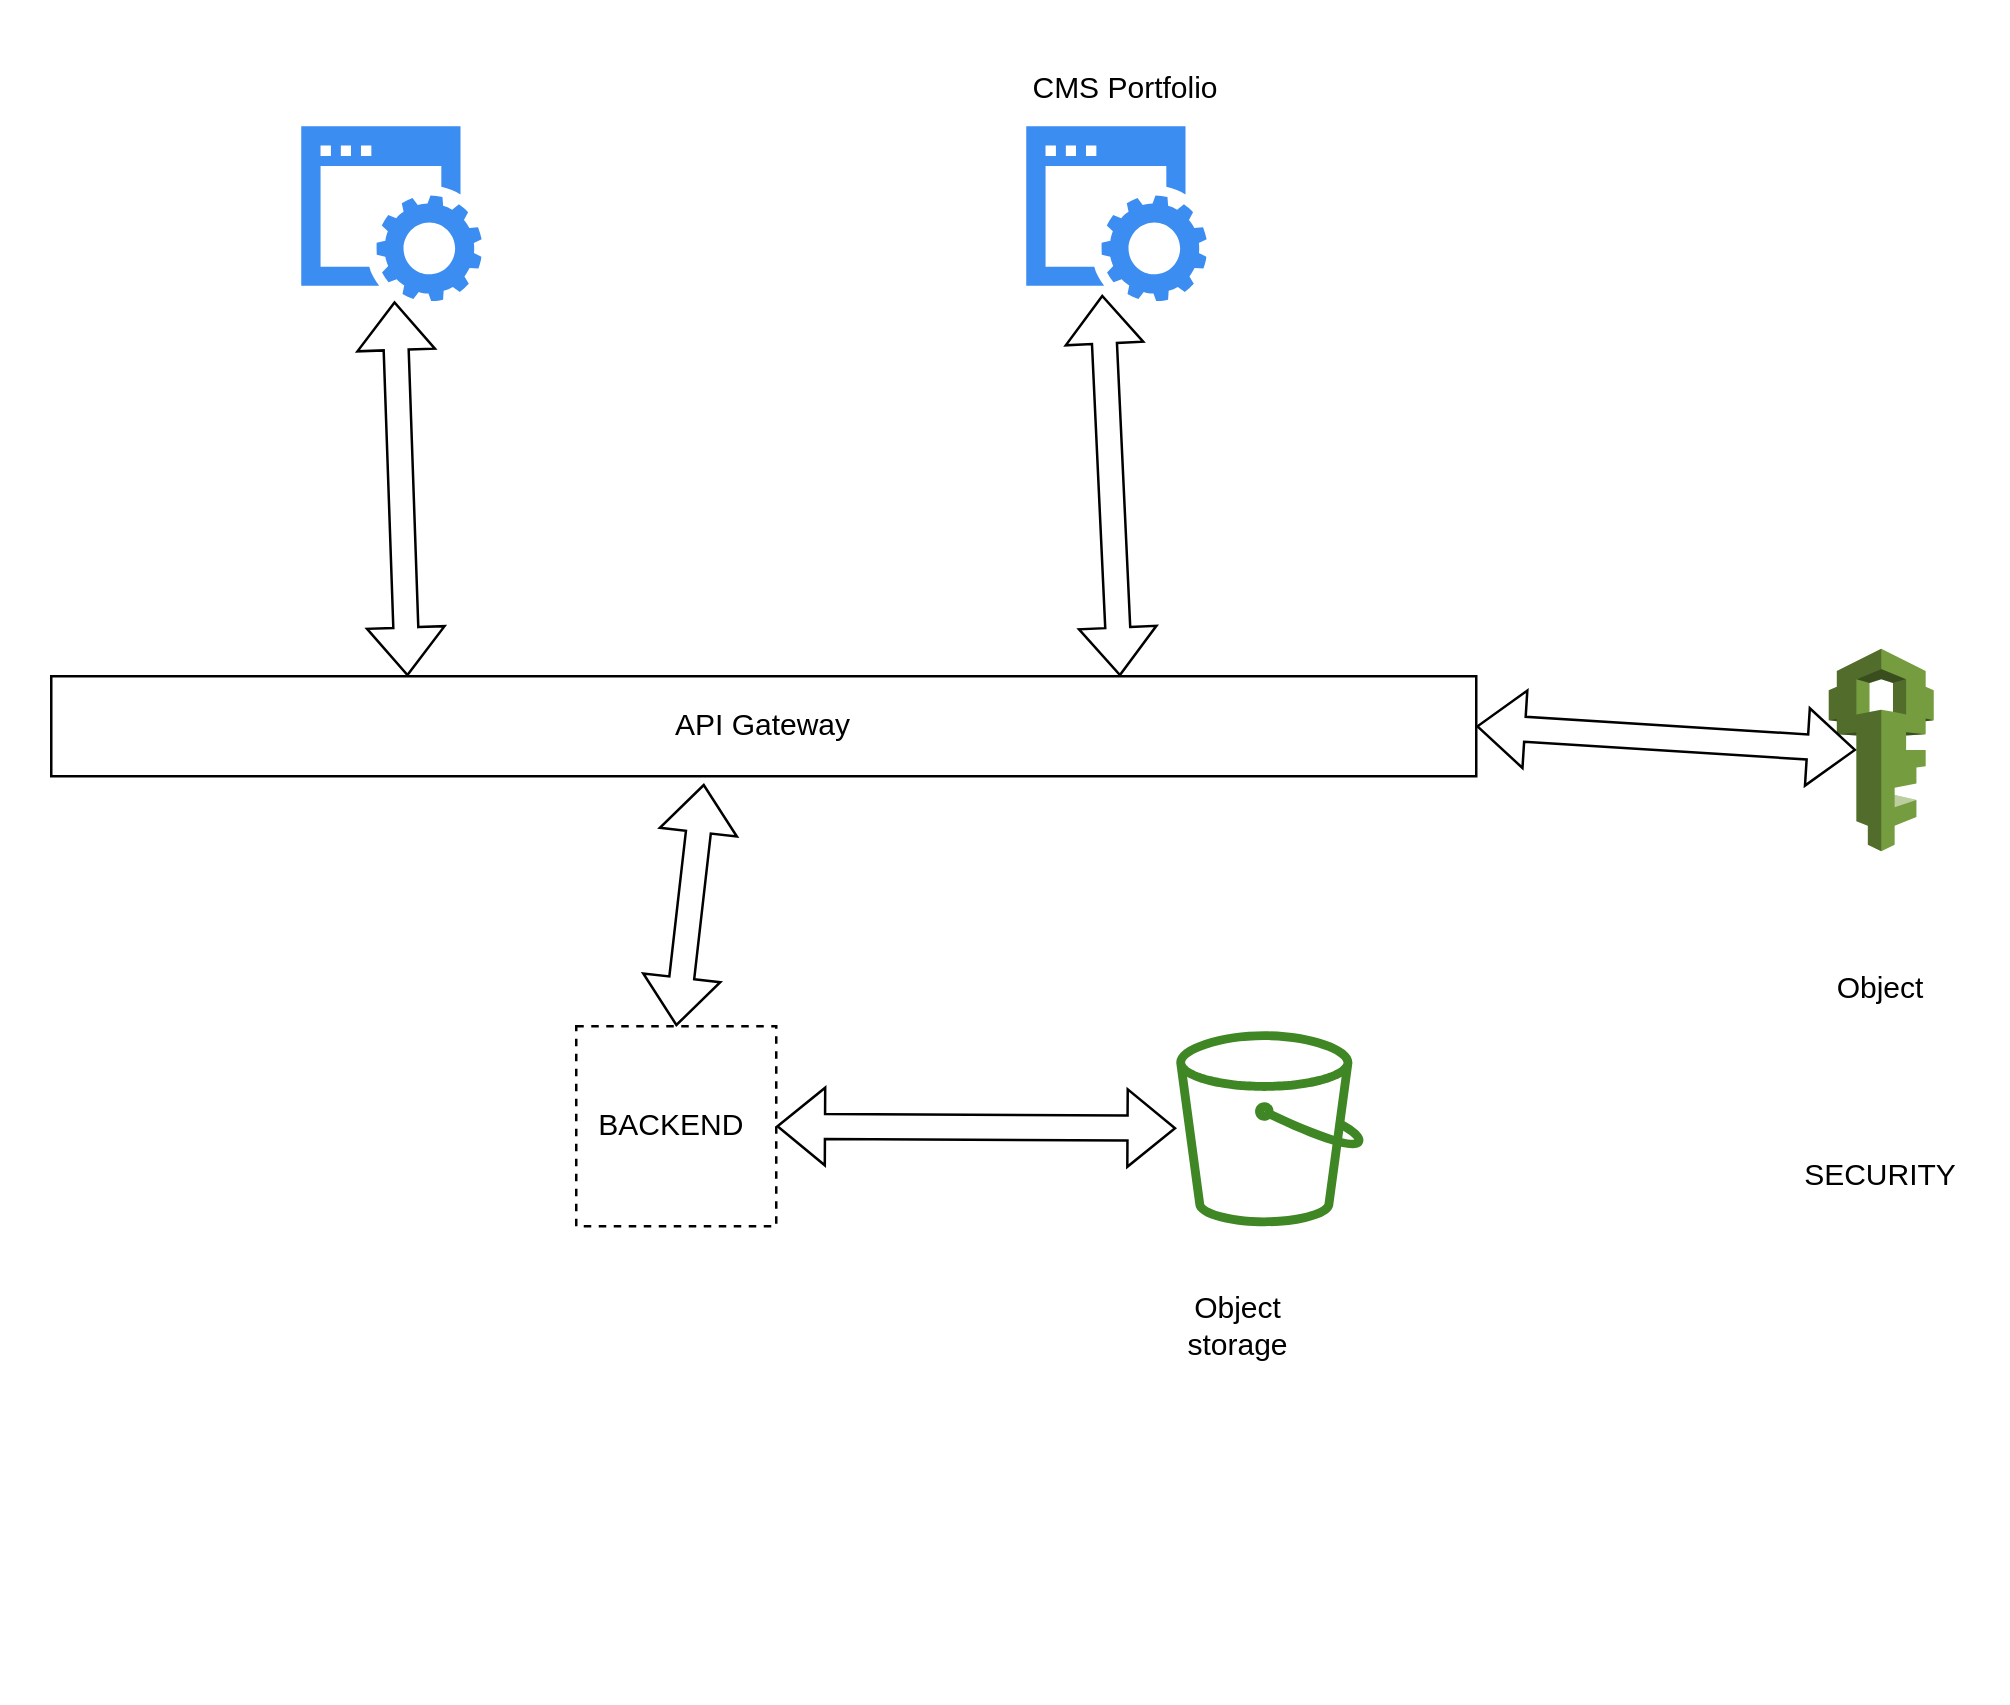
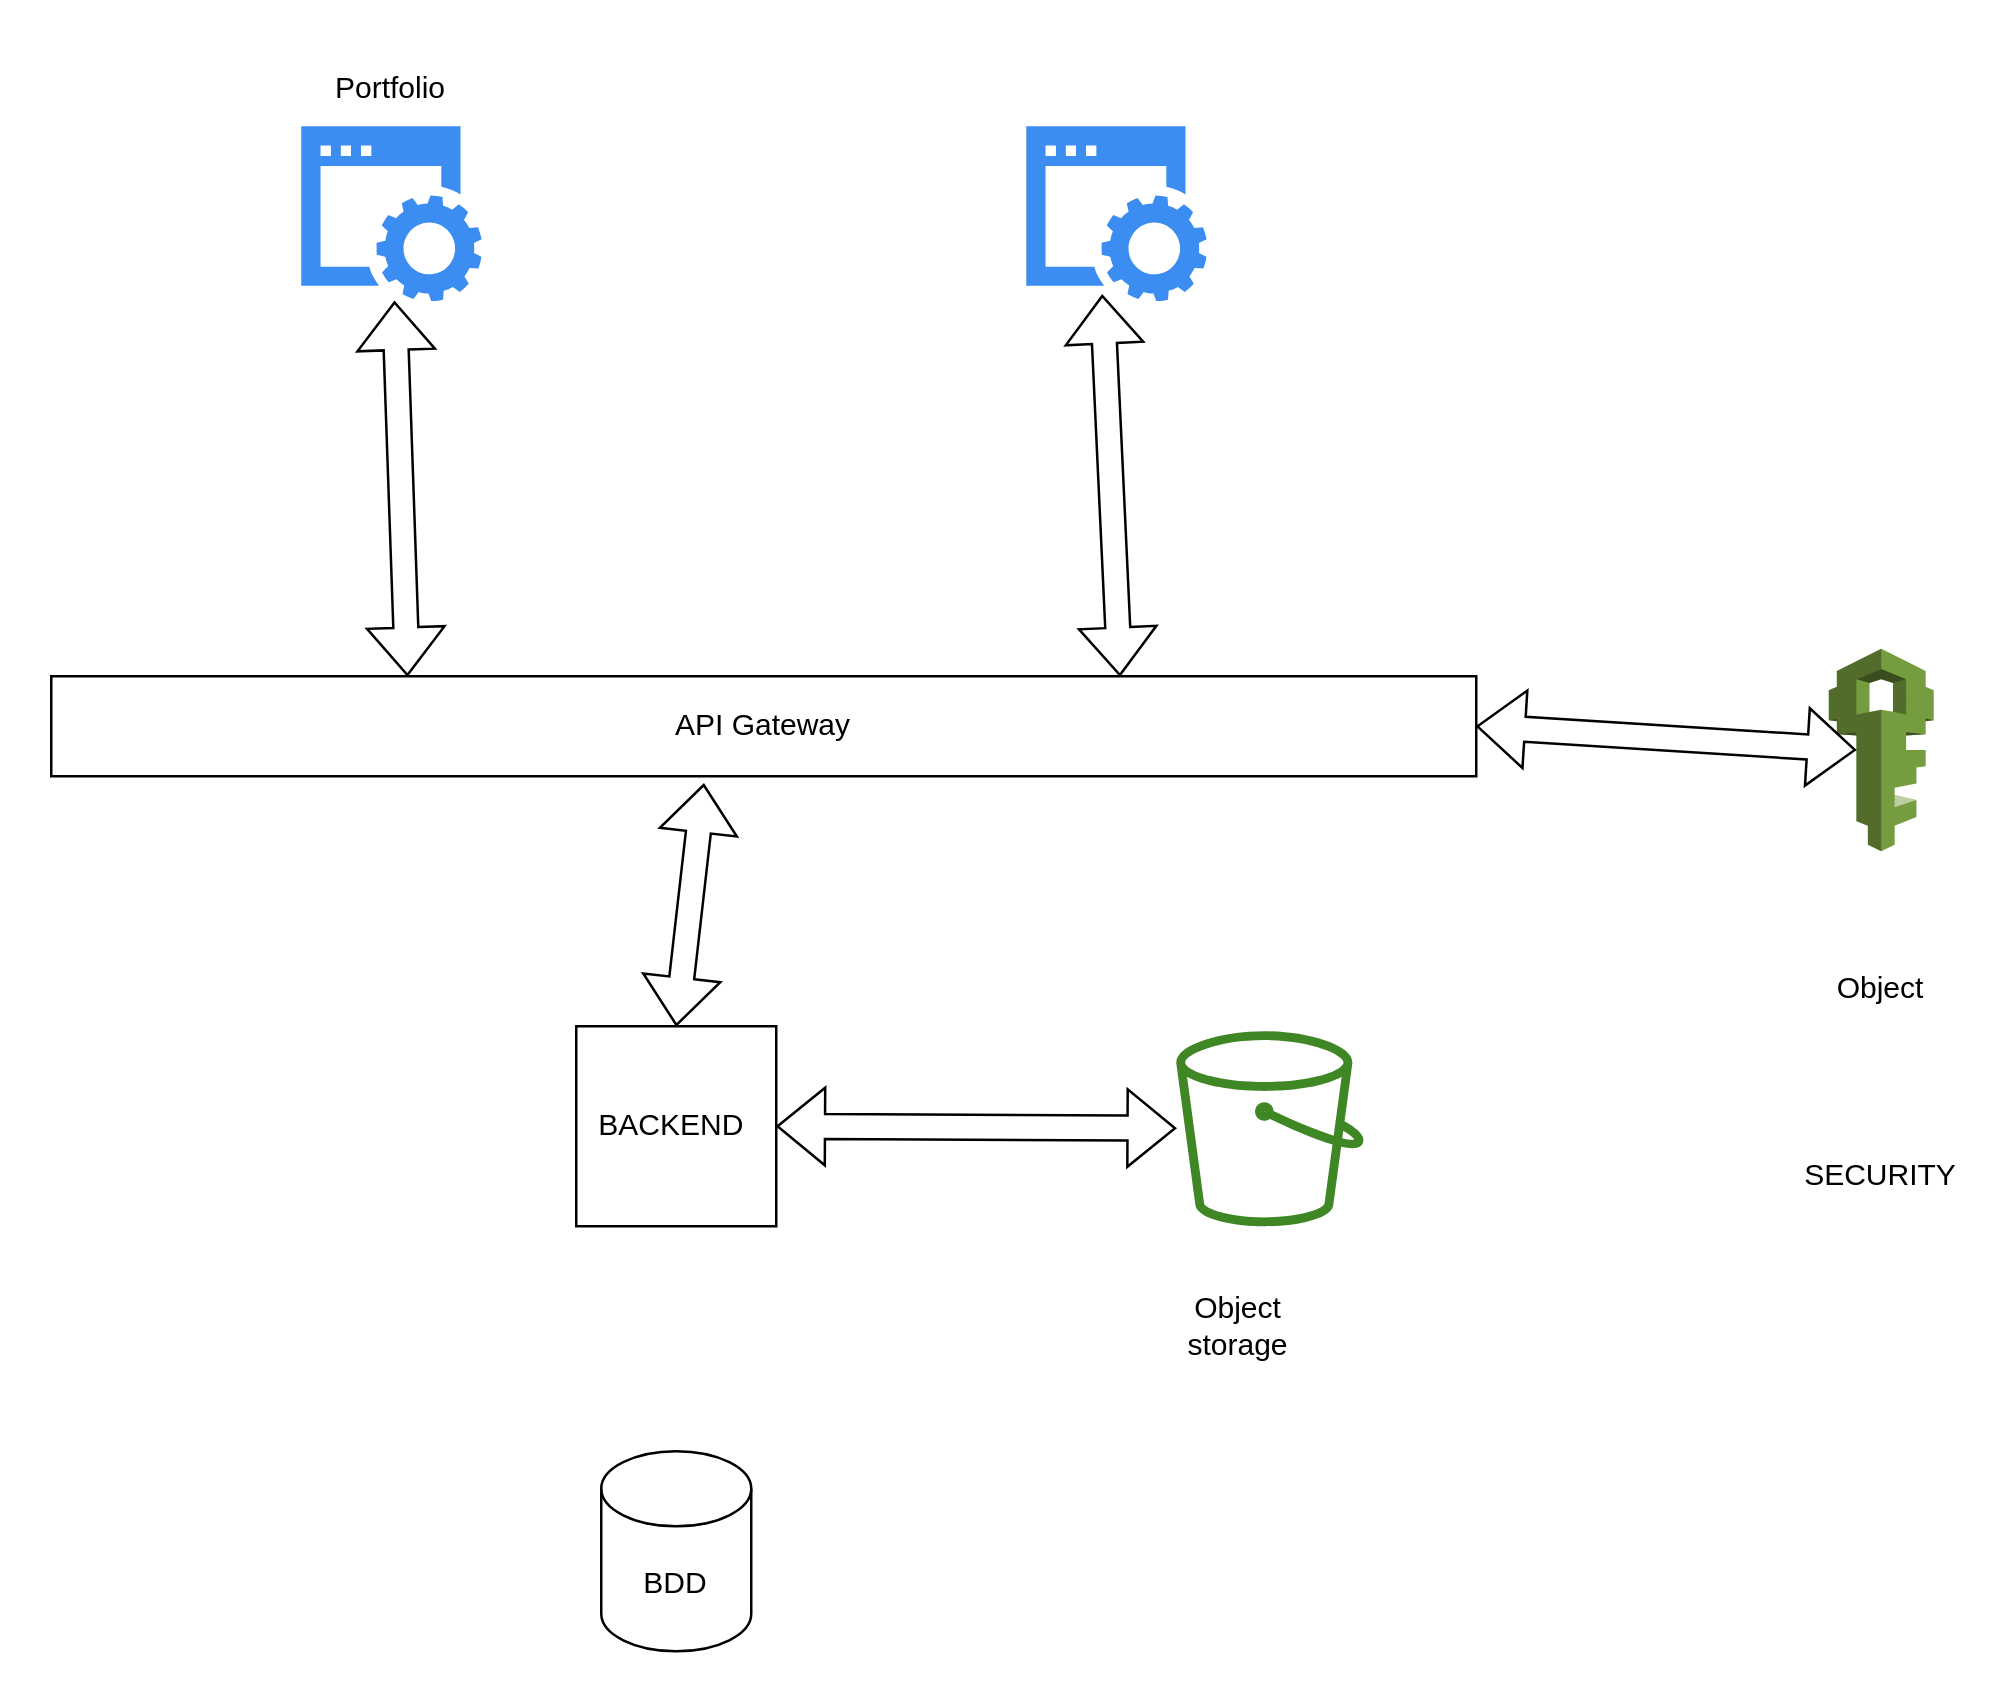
none -> (391, 89)
(1126, 89) -> none
(676, 1126) -> (676, 1126)
none -> (676, 1551)
